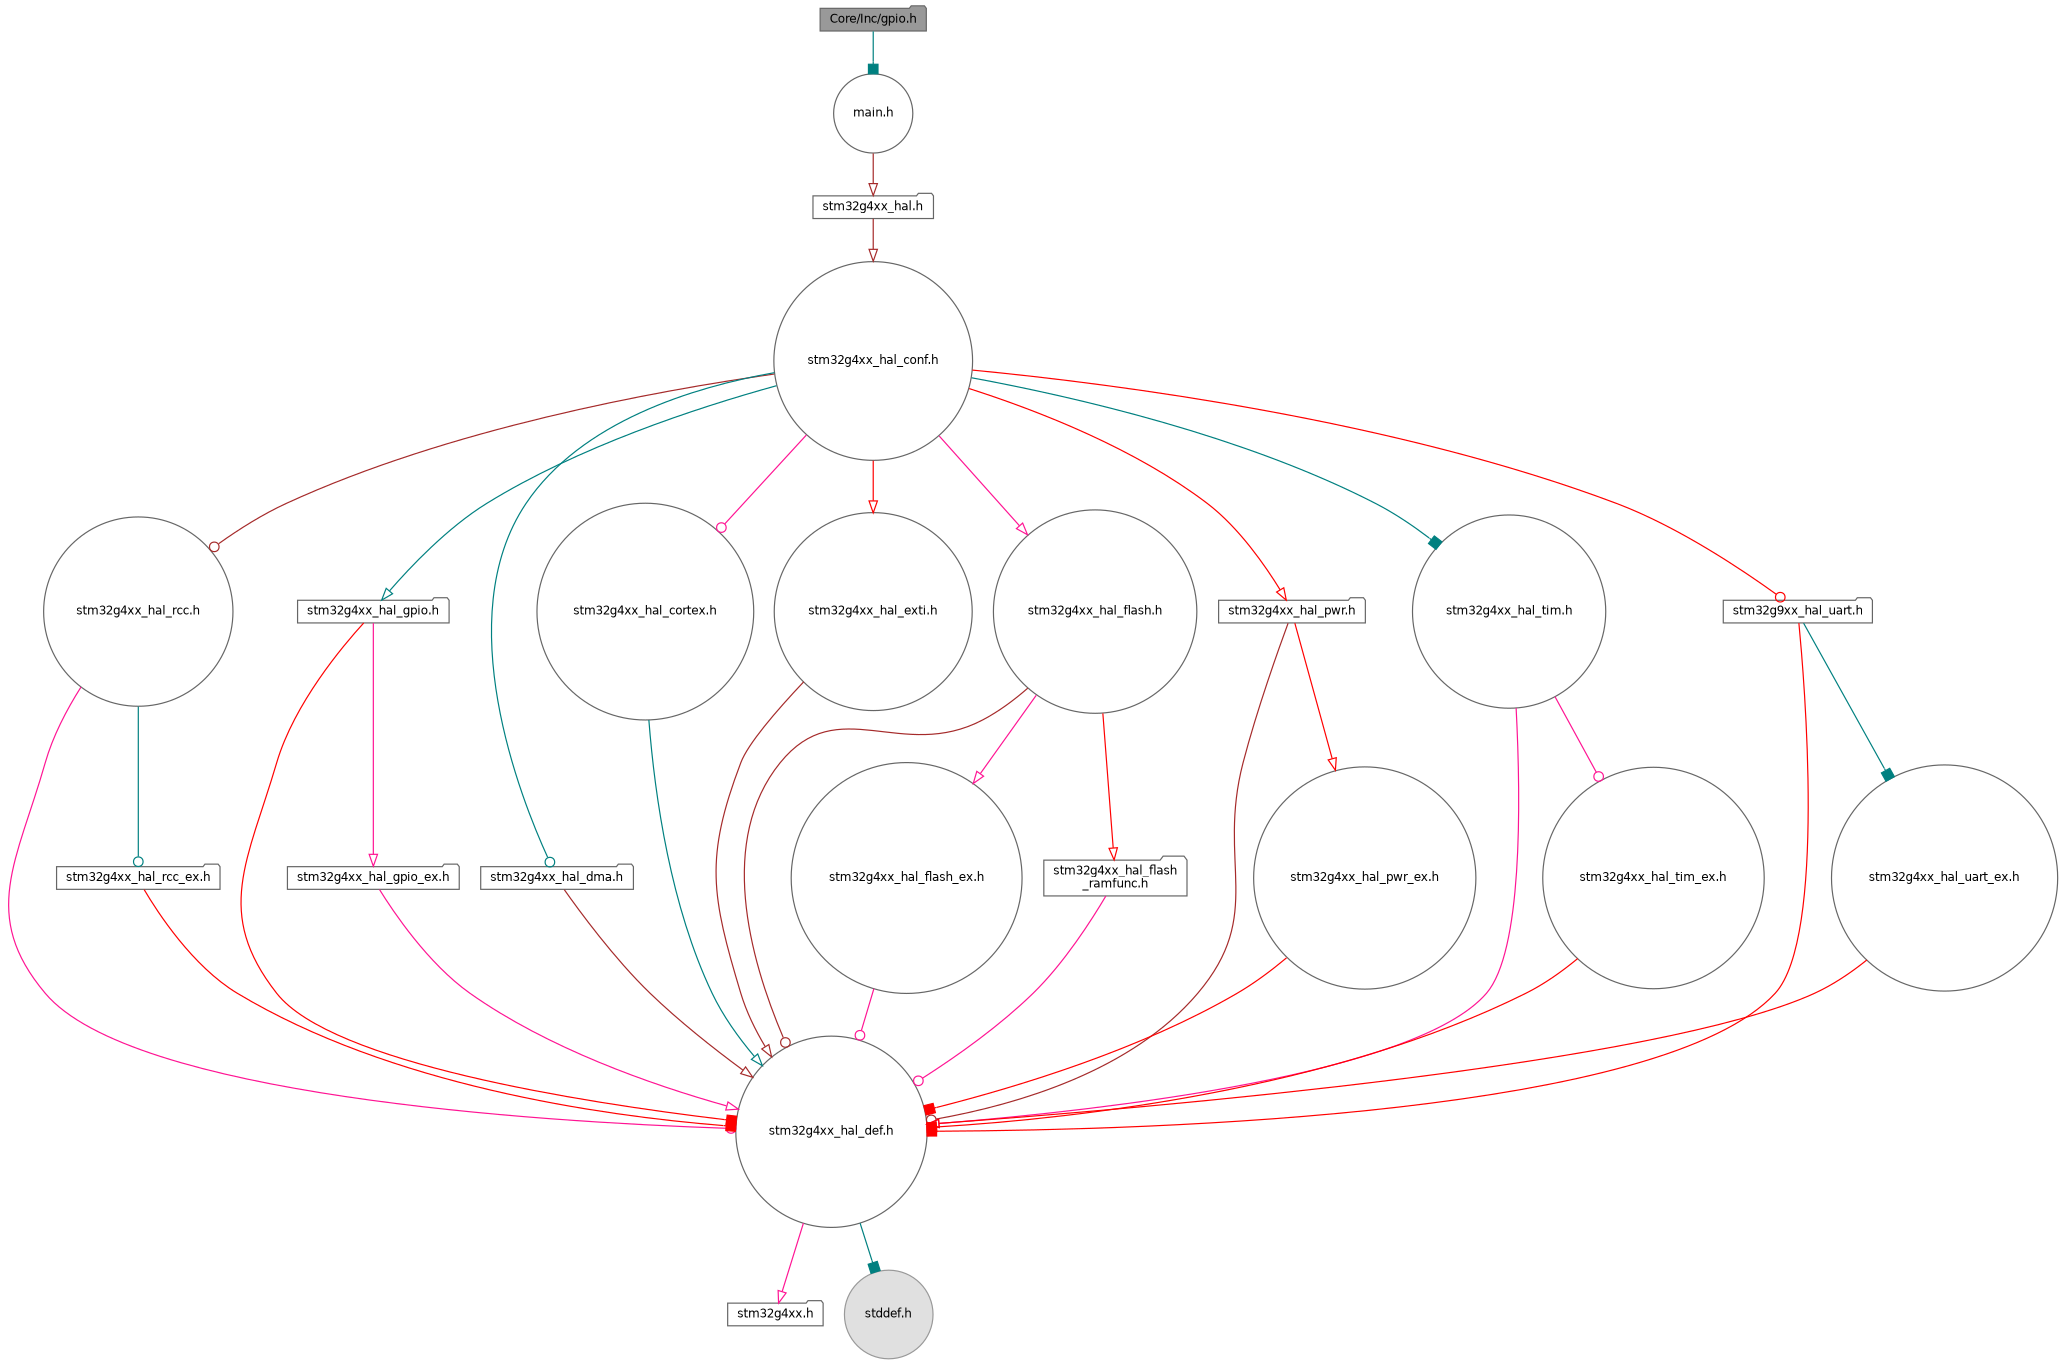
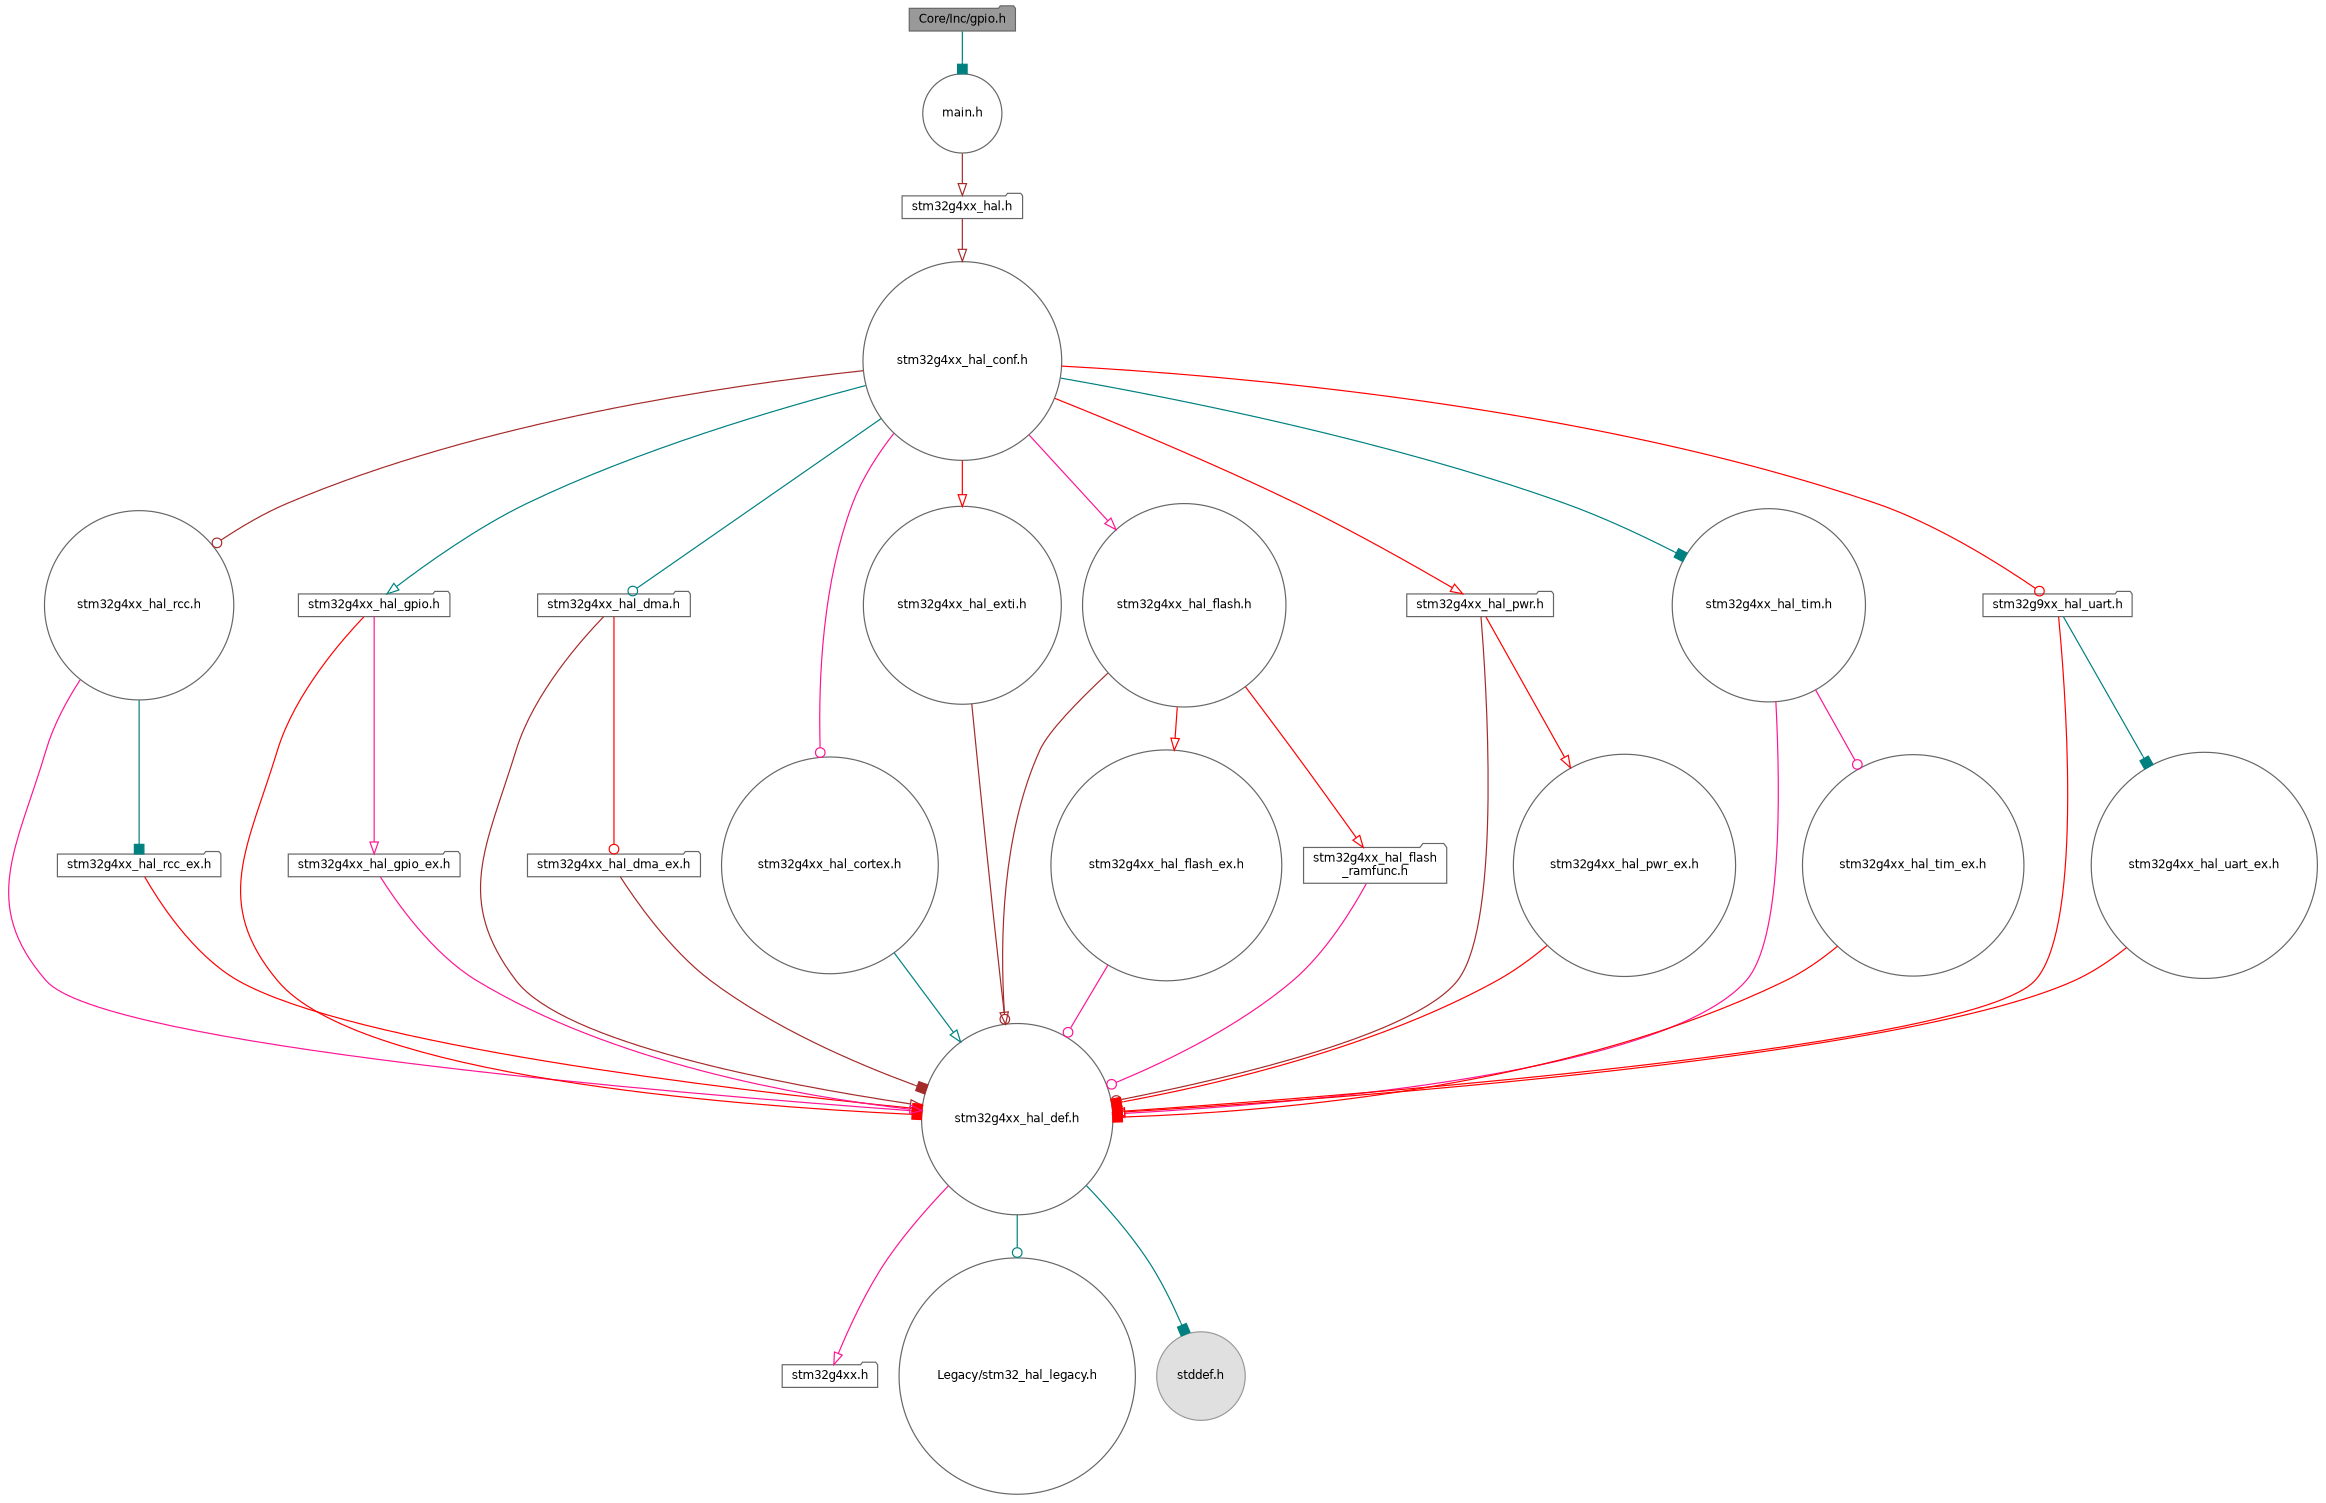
(1008, 734) -> (1176, 723)
(138, 782) -> (139, 771)
none -> (614, 865)
none -> (1017, 1376)
